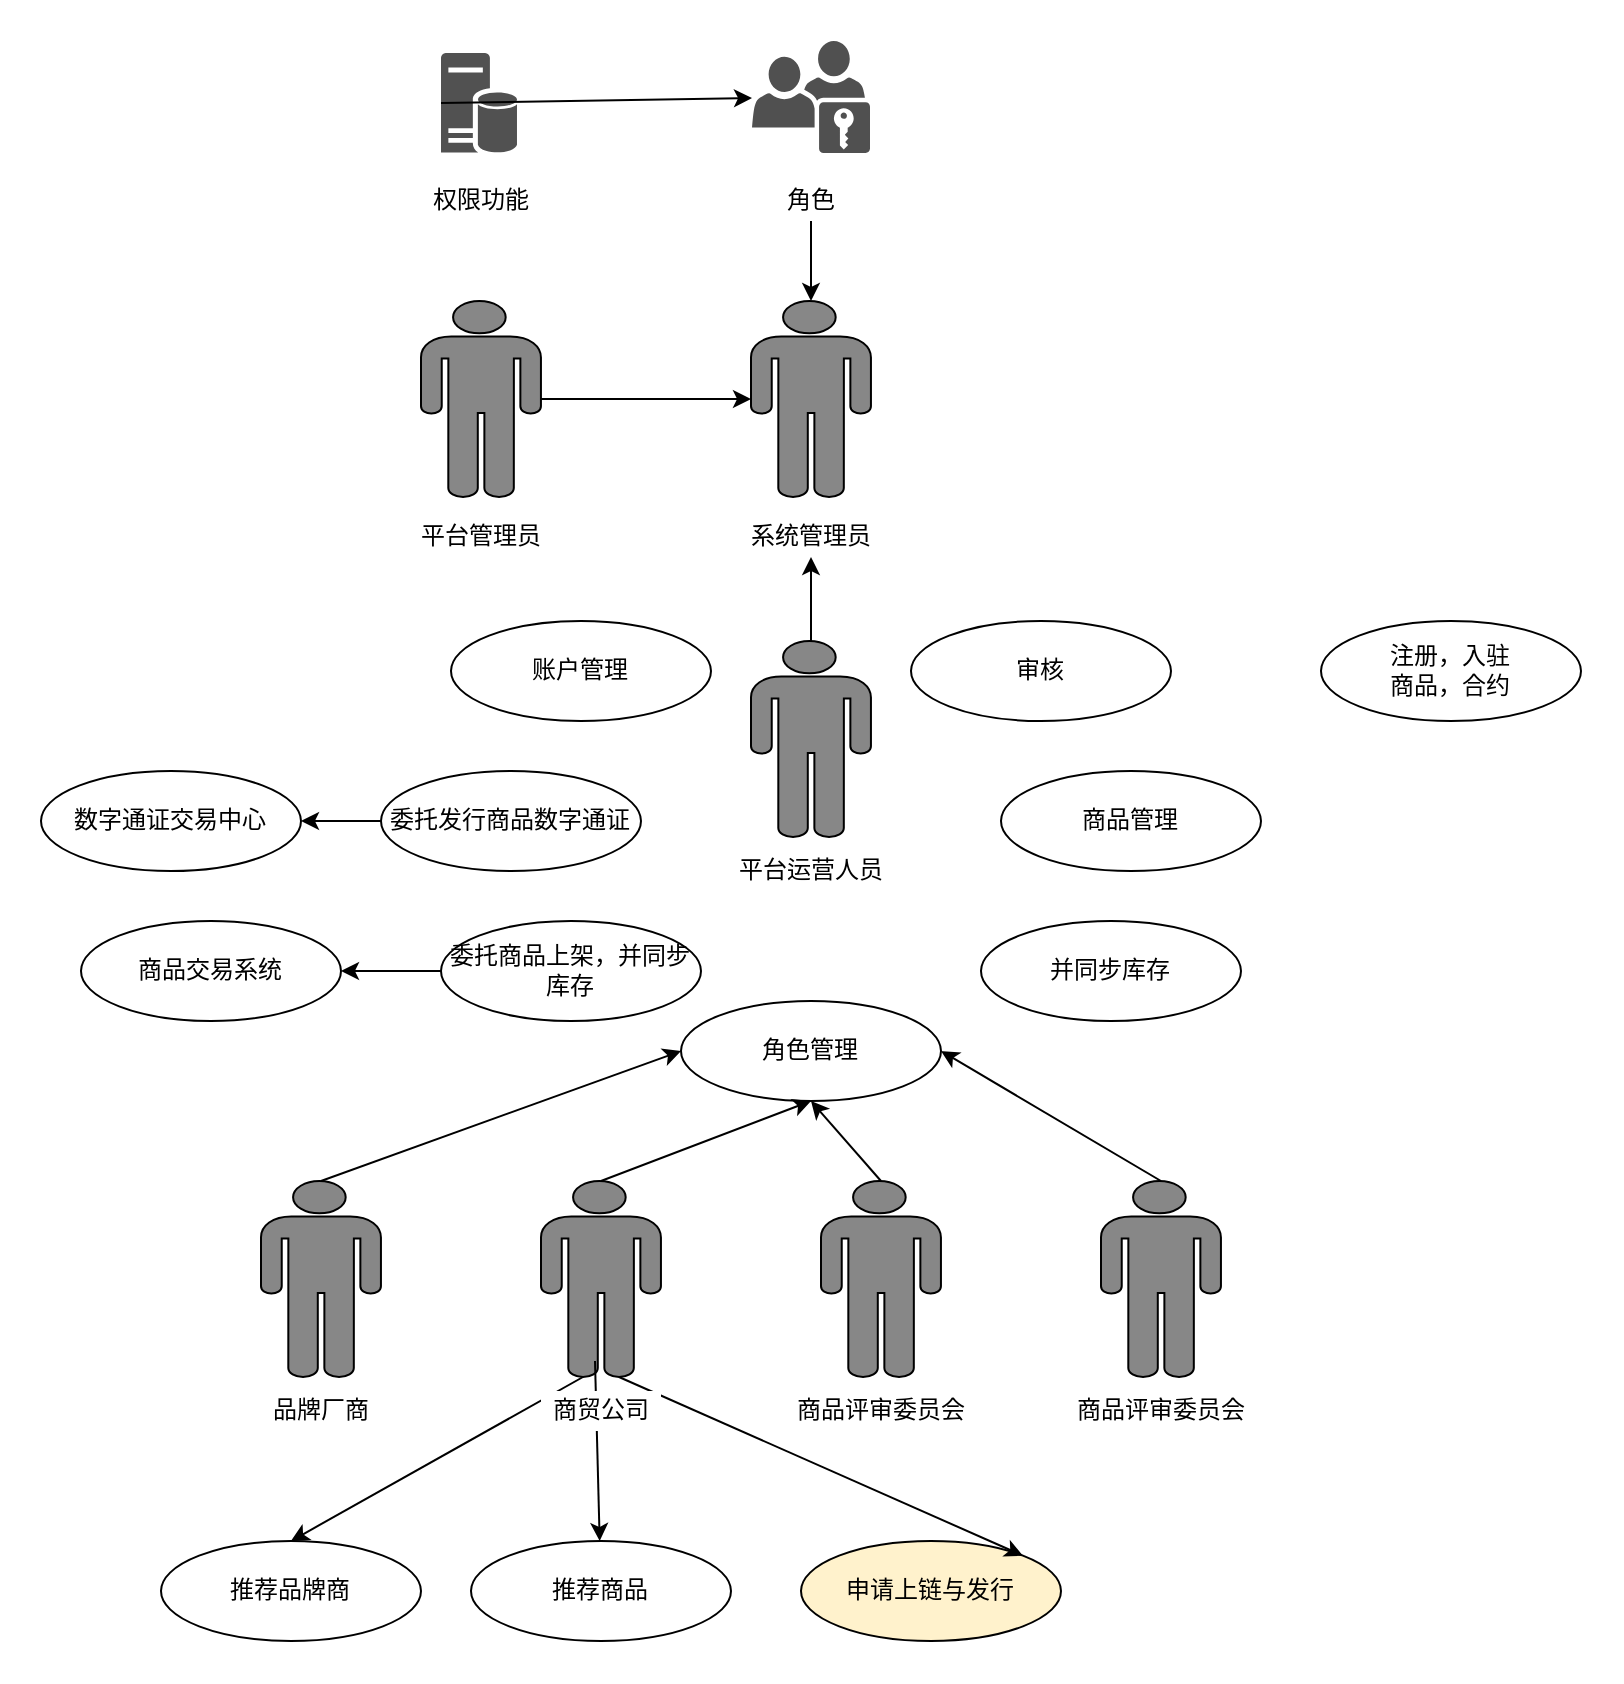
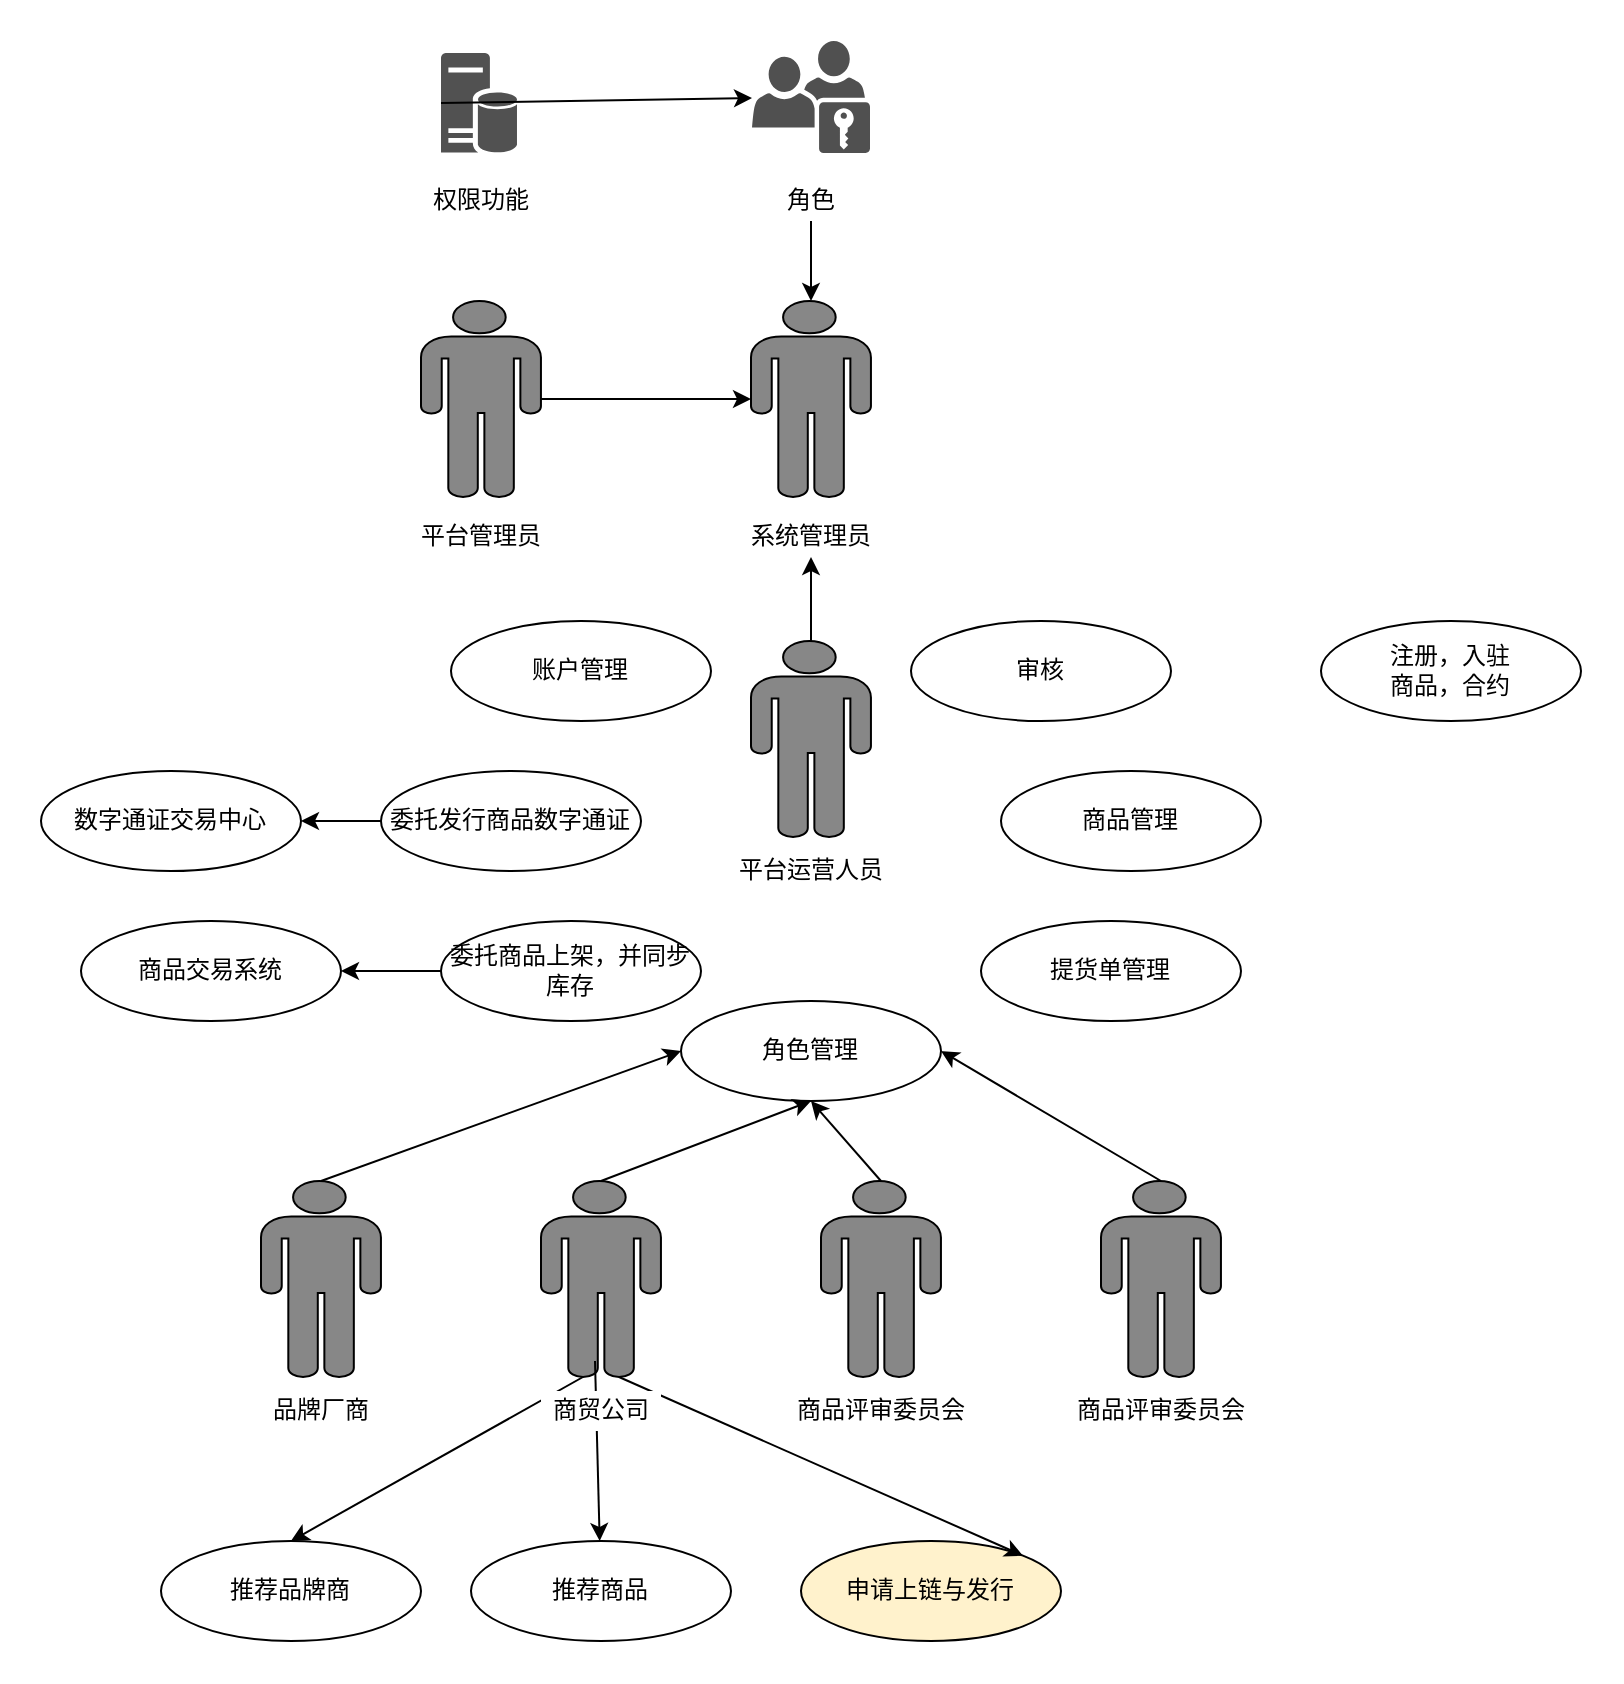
(1111, 971) -> (1111, 971)
